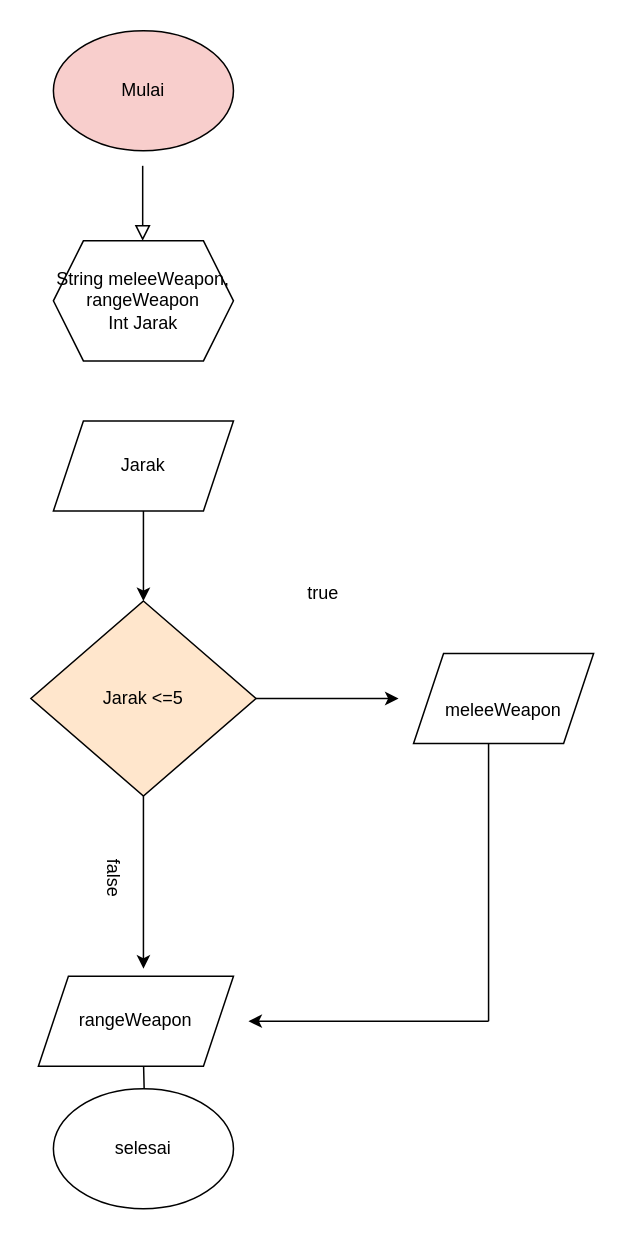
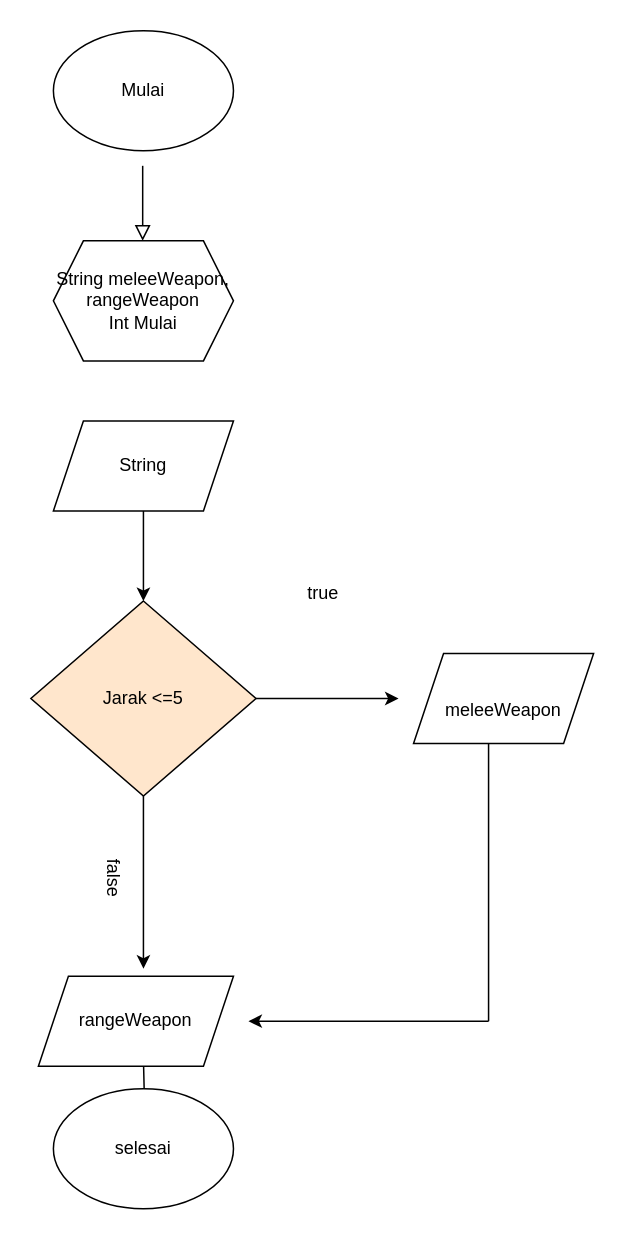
(143, 91) -> (143, 91)
(143, 301) -> (143, 301)
(143, 466) -> (143, 466)
